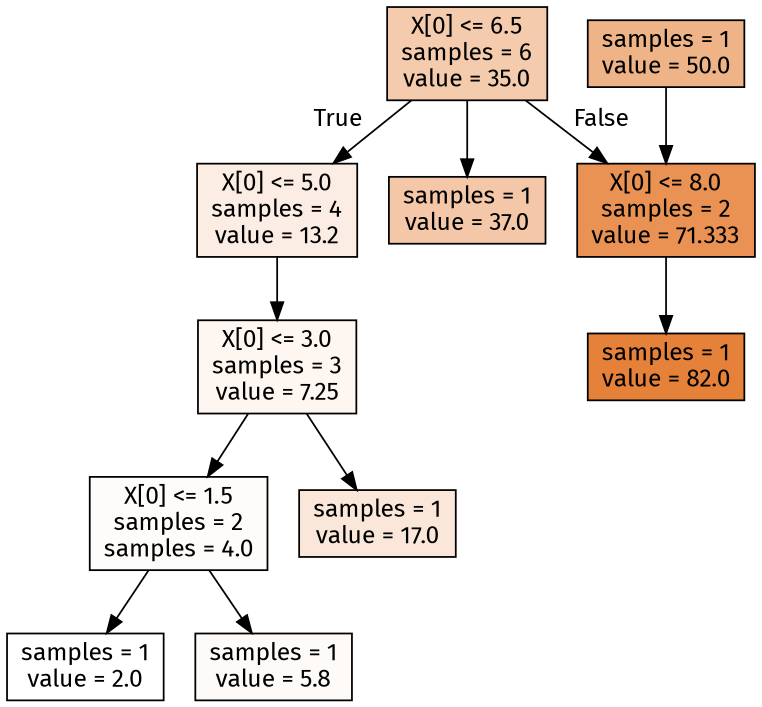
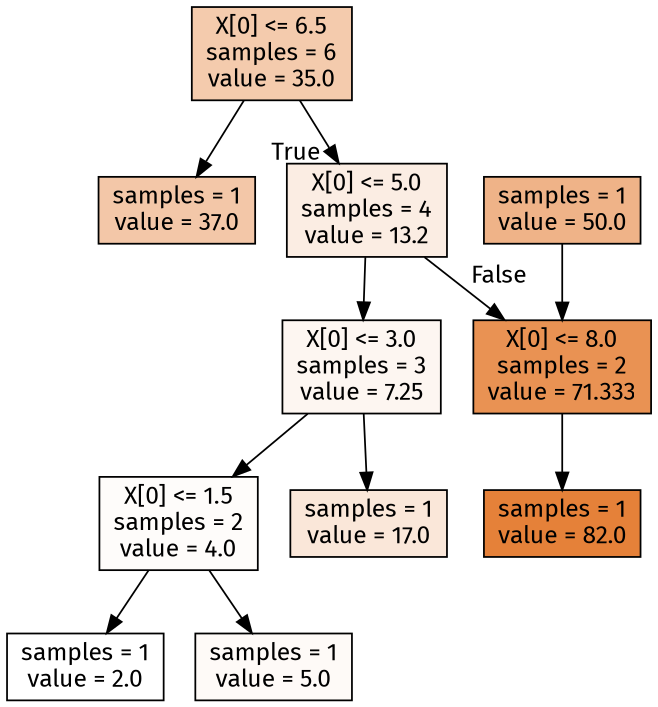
(559, 126) -> (457, 283)
(179, 524) -> (179, 524)
(274, 667) -> (274, 667)
